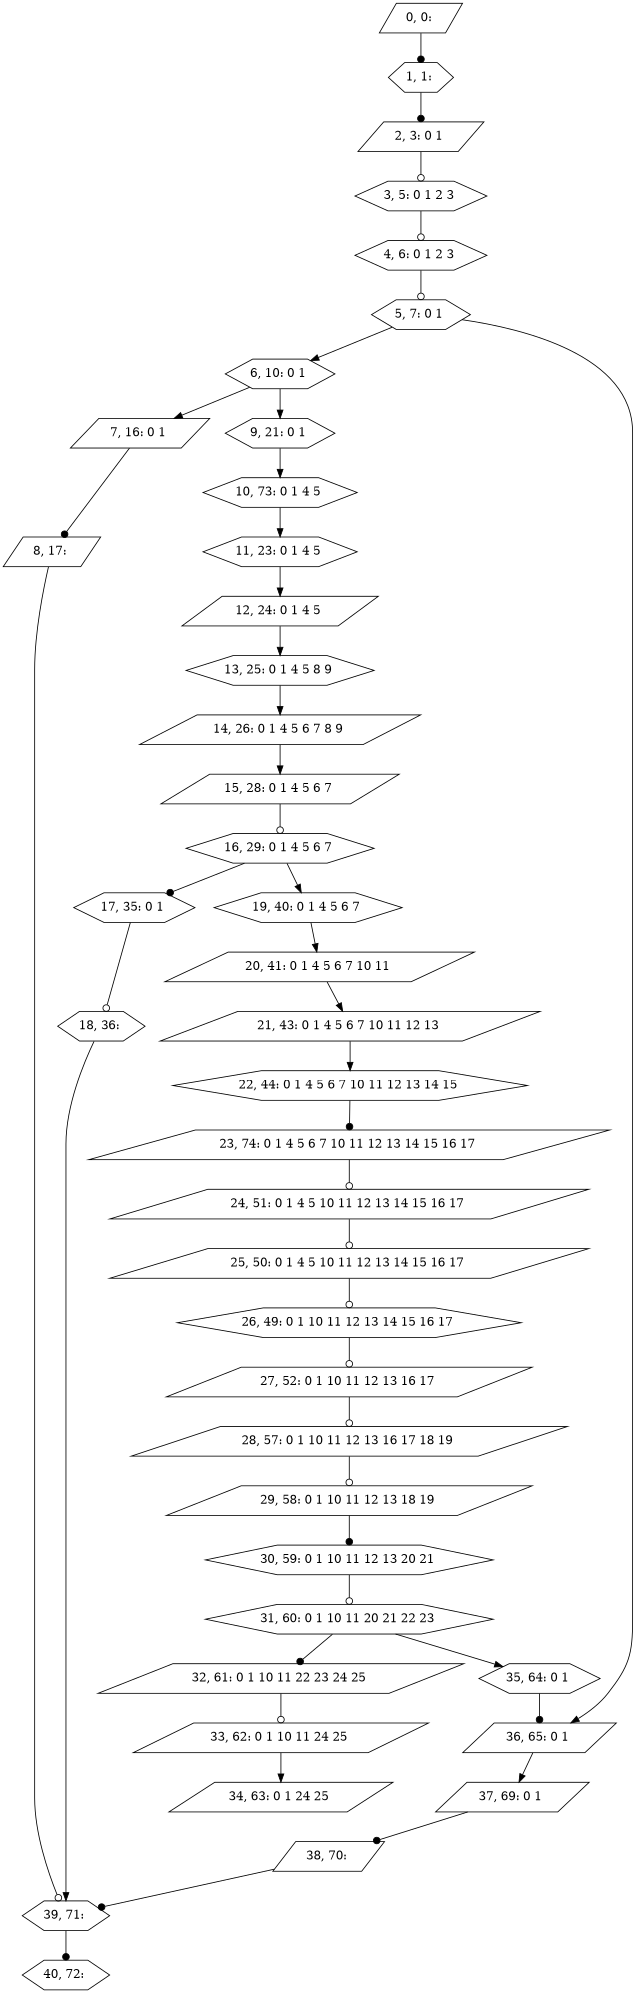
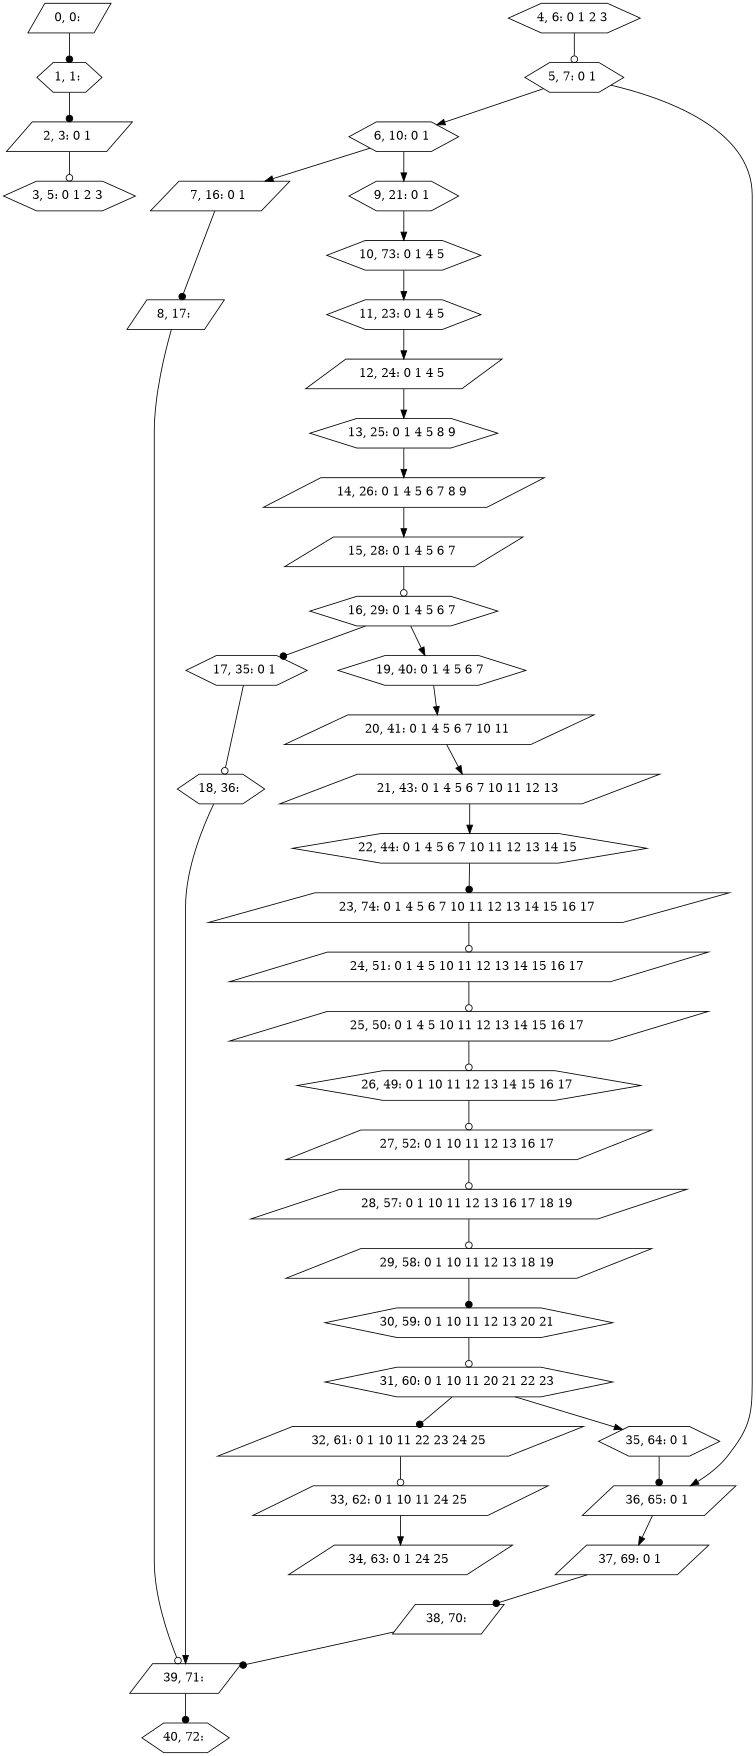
(421, 222) -> none
(66, 1916) -> (186, 1679)
